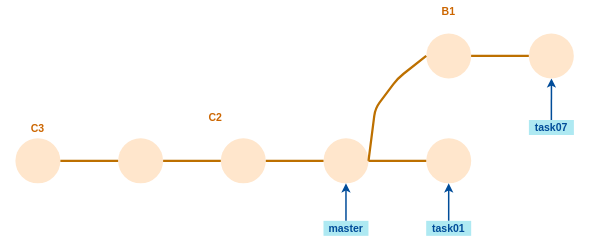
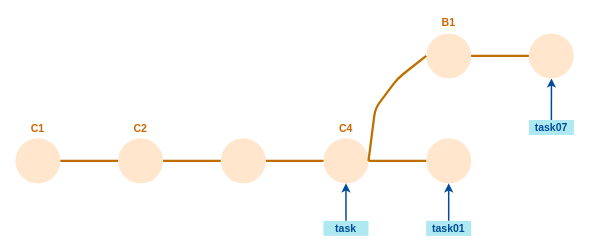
(449, 12) -> (449, 23)
(216, 117) -> (141, 129)
(38, 129) -> (38, 129)
none -> (346, 129)
(346, 228) -> (346, 228)
